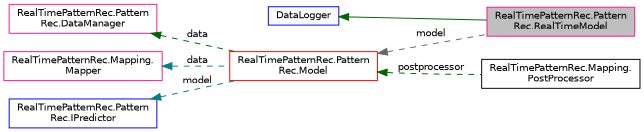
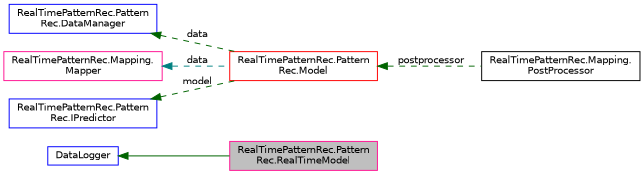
(83, 19) -> (83, 19)
(437, 43) -> none
(198, 89) -> (198, 89)
